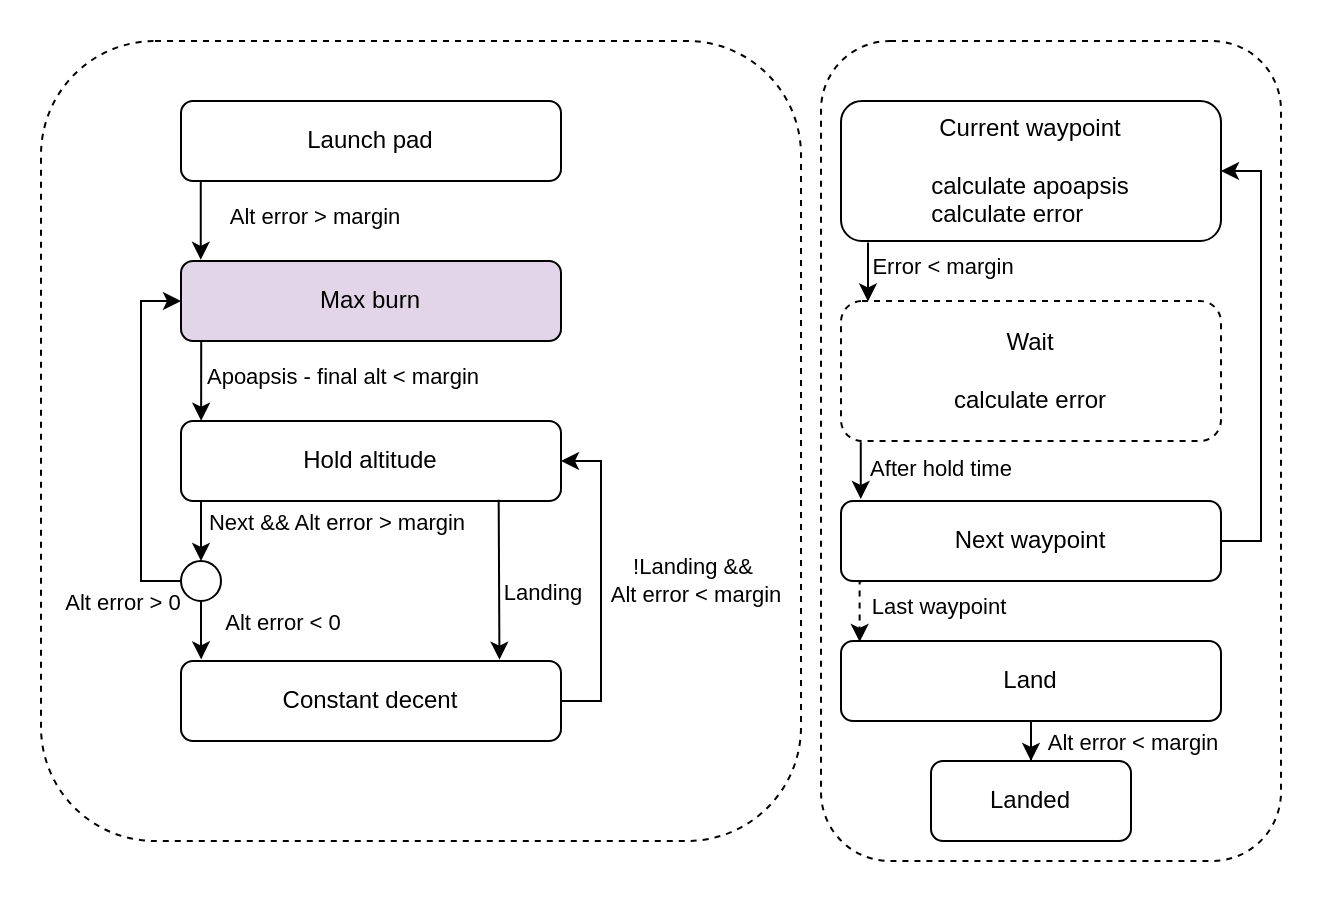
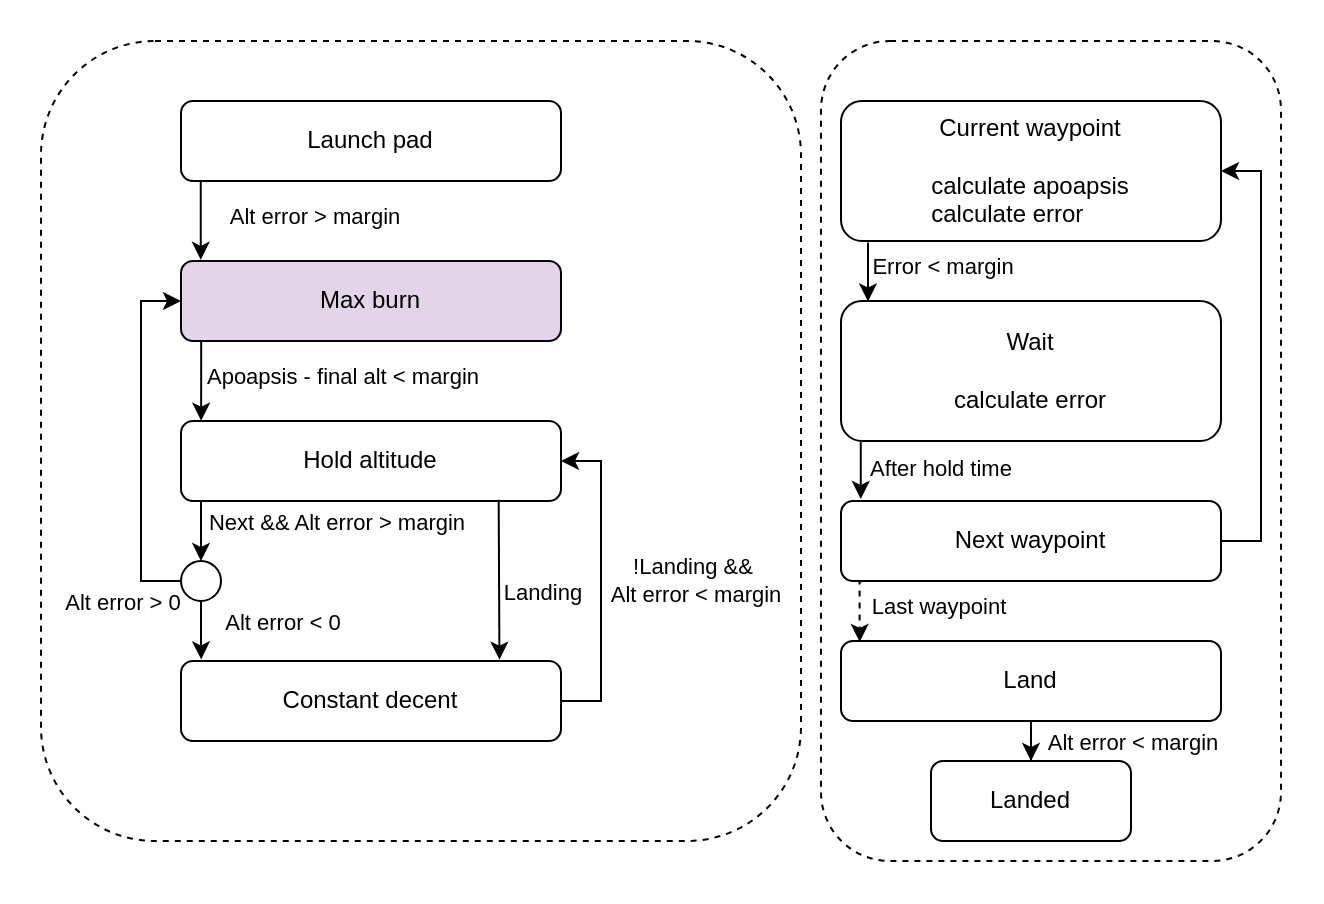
(1031, 371) -> (1031, 371)
